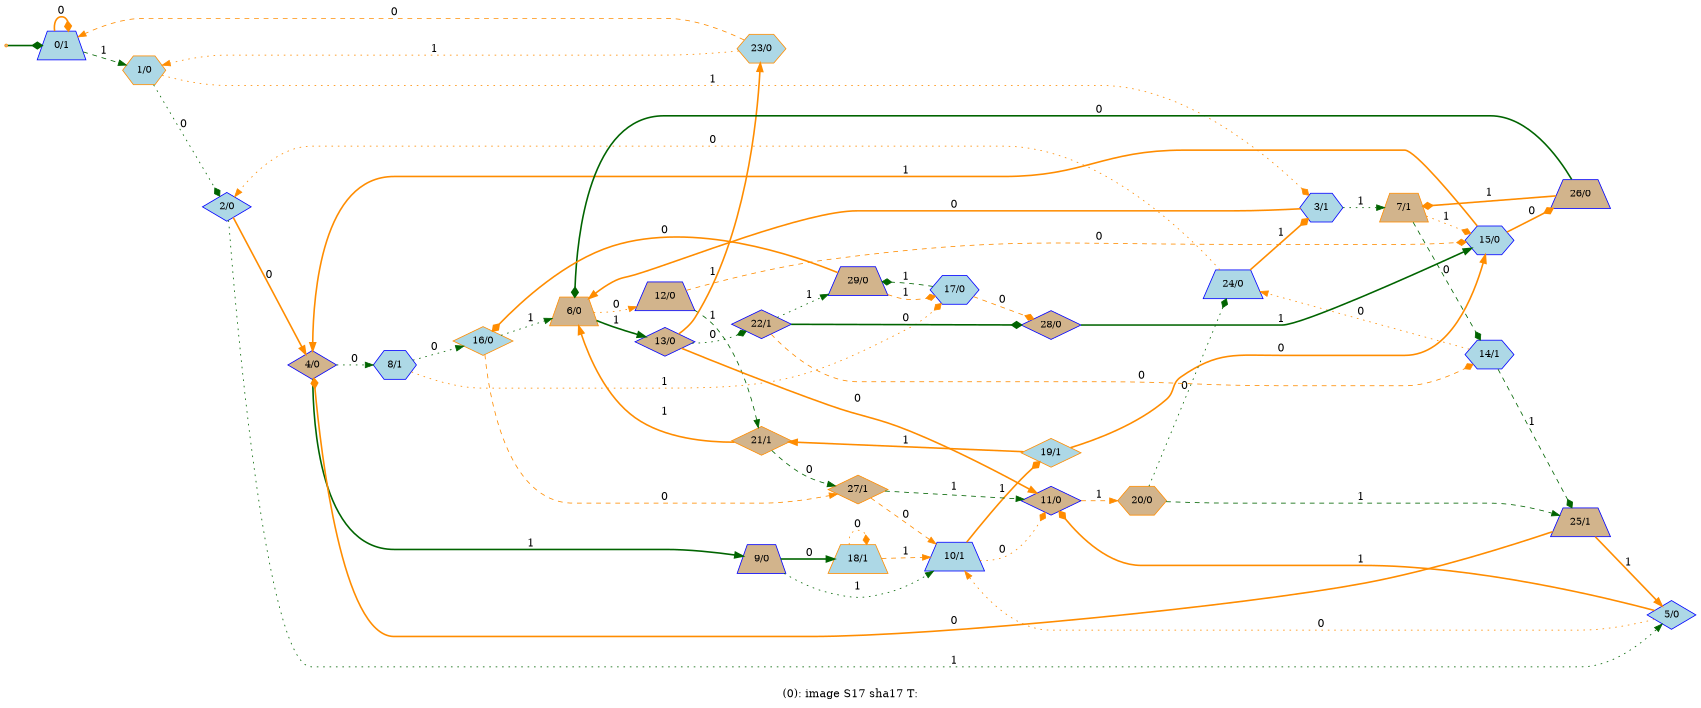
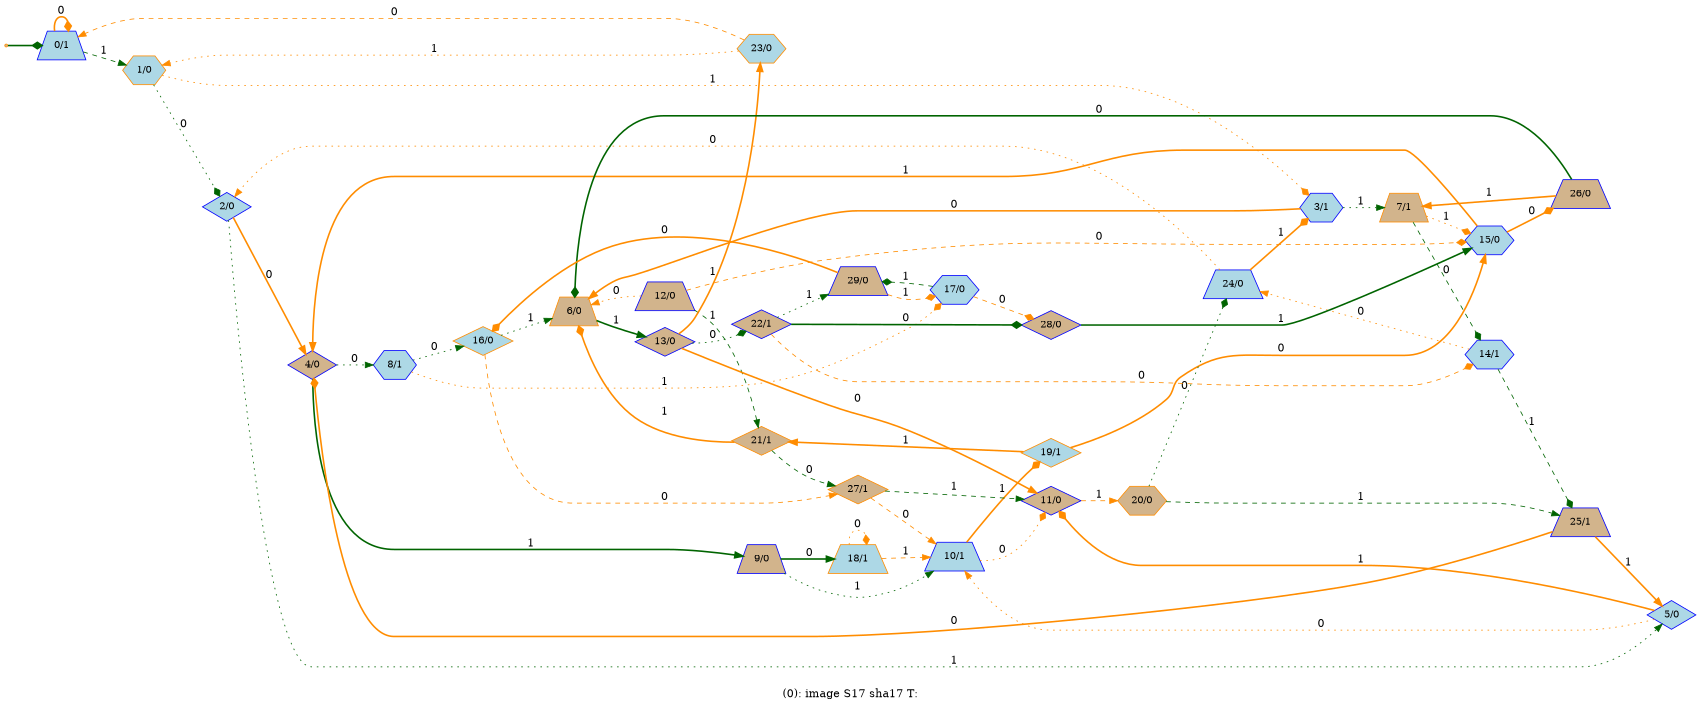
(1493, 201) -> (1493, 201)
(611, 312) -> (620, 298)
(636, 418) -> (636, 418)
